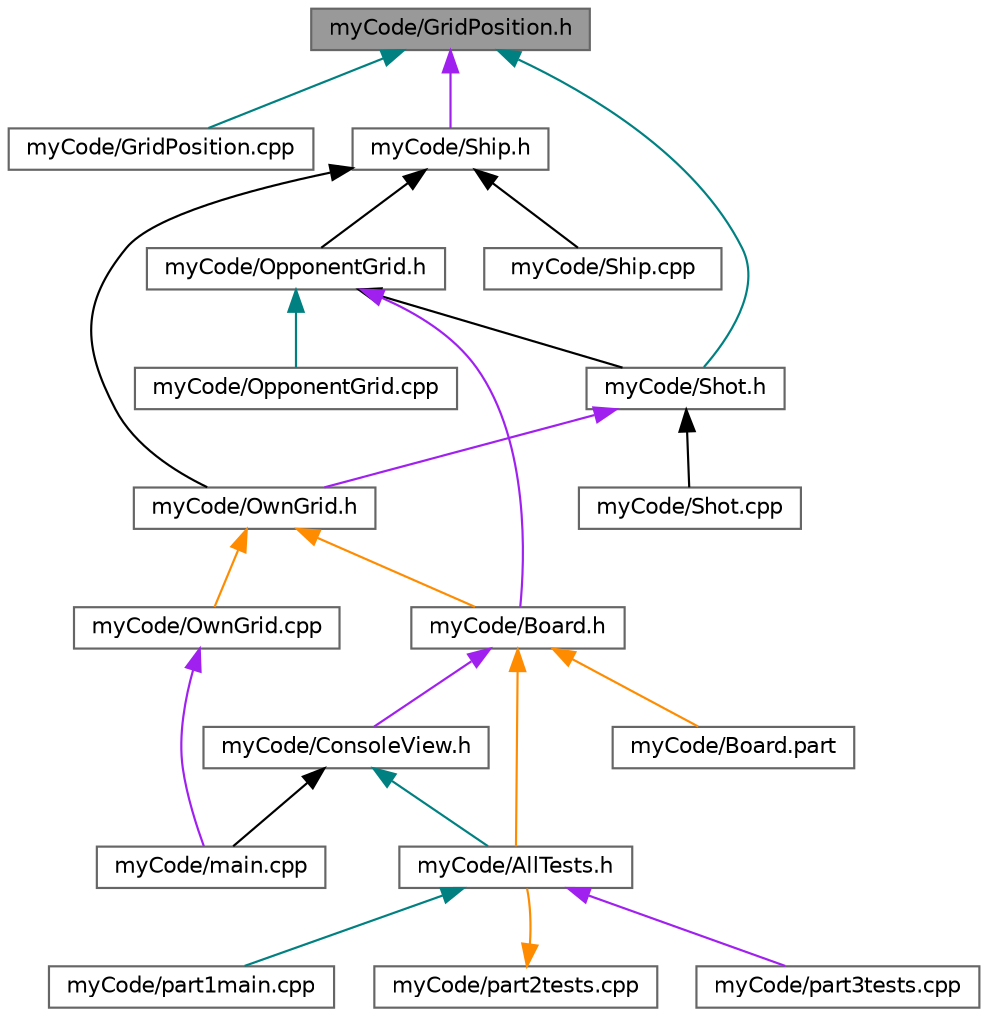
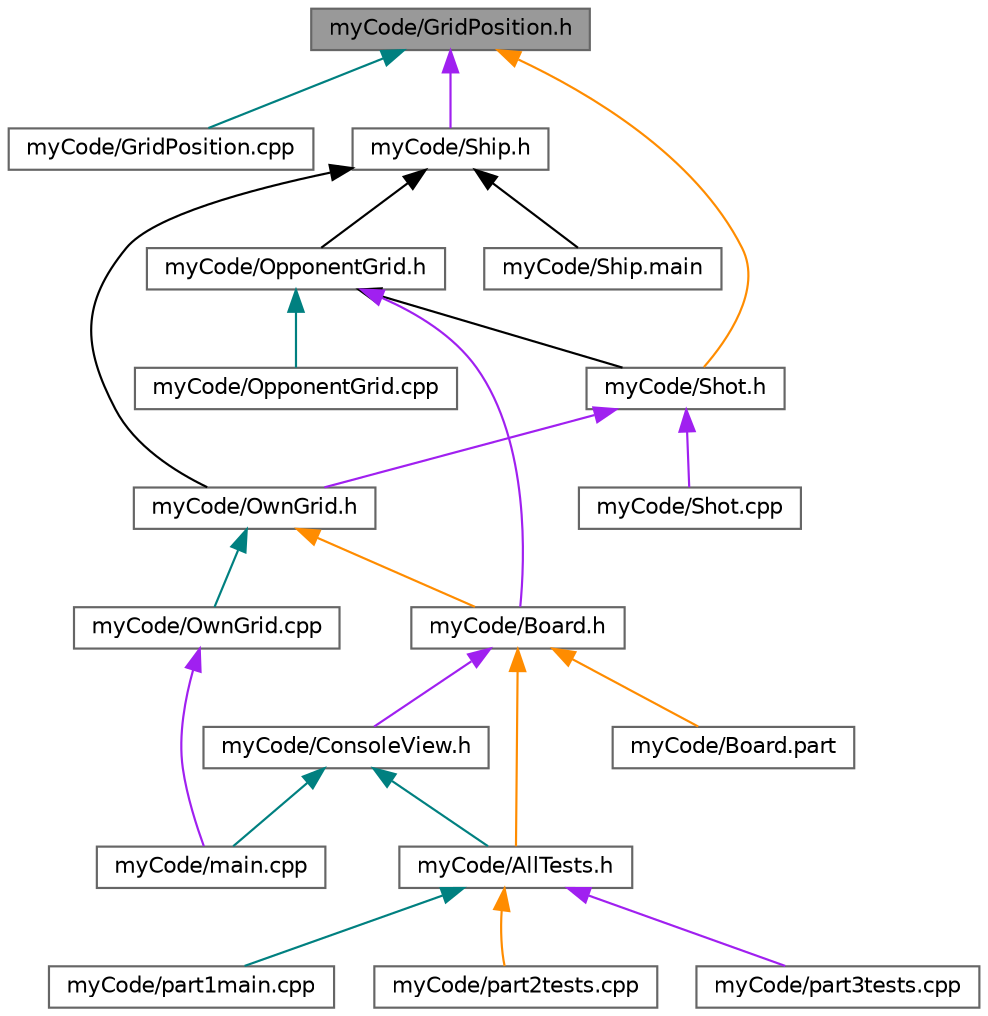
(694, 181) -> (694, 181)
(603, 269) -> (603, 269)
(688, 459) -> (688, 459)
(226, 579) -> (226, 579)
(270, 815) -> (270, 815)
(530, 916) -> (501, 938)
